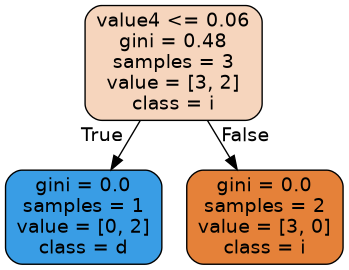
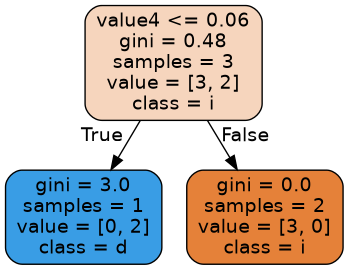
(84, 217) -> (84, 217)
